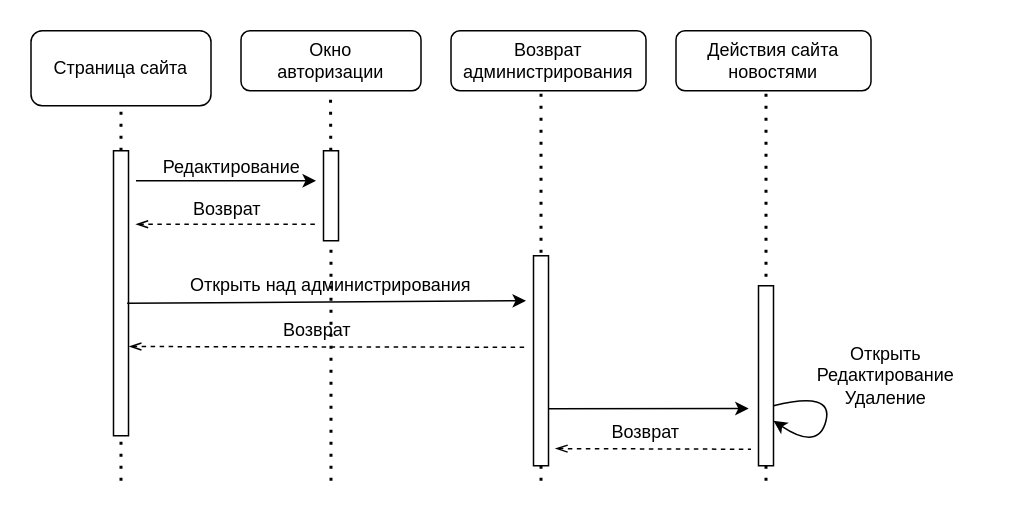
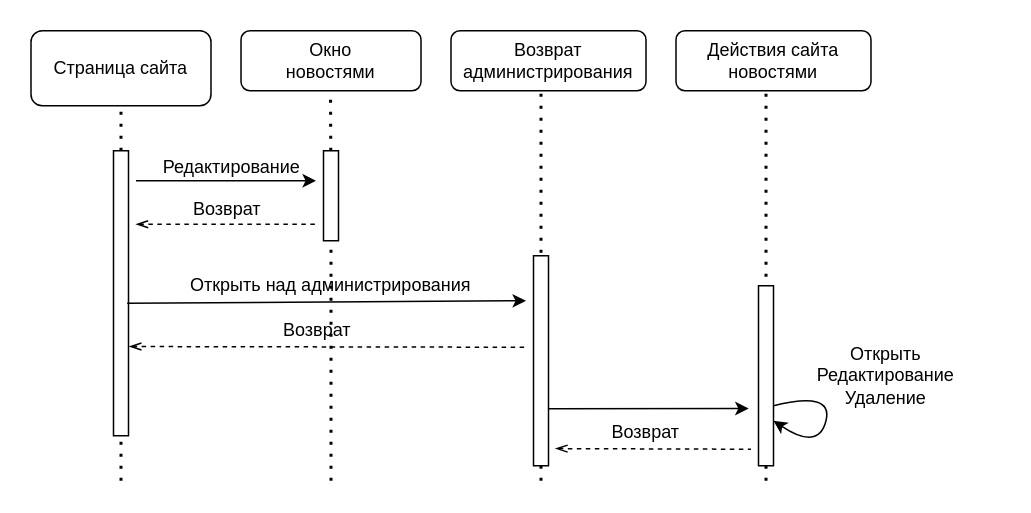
(331, 61) -> (331, 61)
